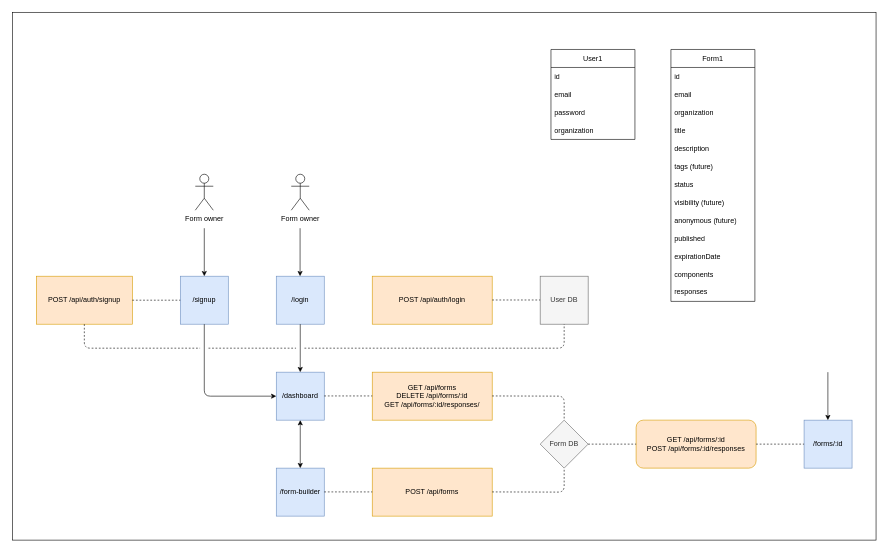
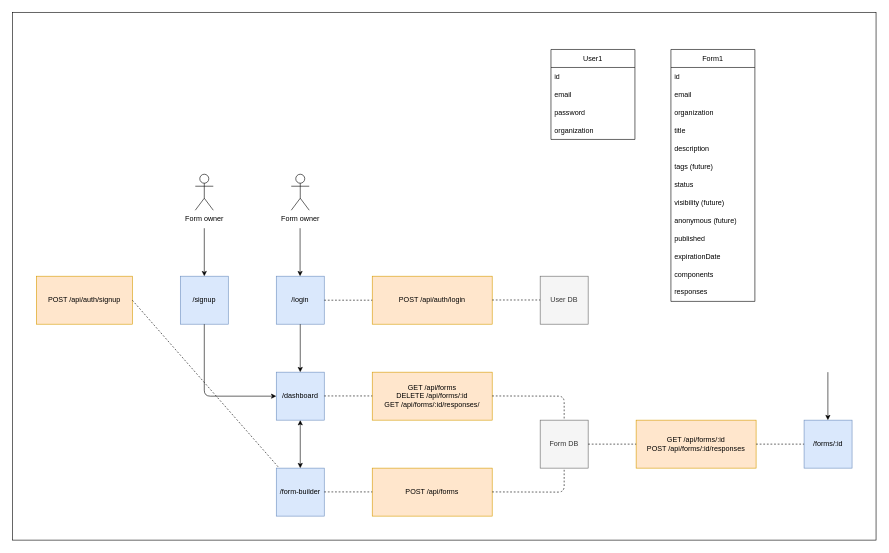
(156, 300) -> (206, 385)
none -> (348, 300)
(396, 348) -> none
(564, 444) -> (564, 444)
(696, 444) -> (696, 444)
